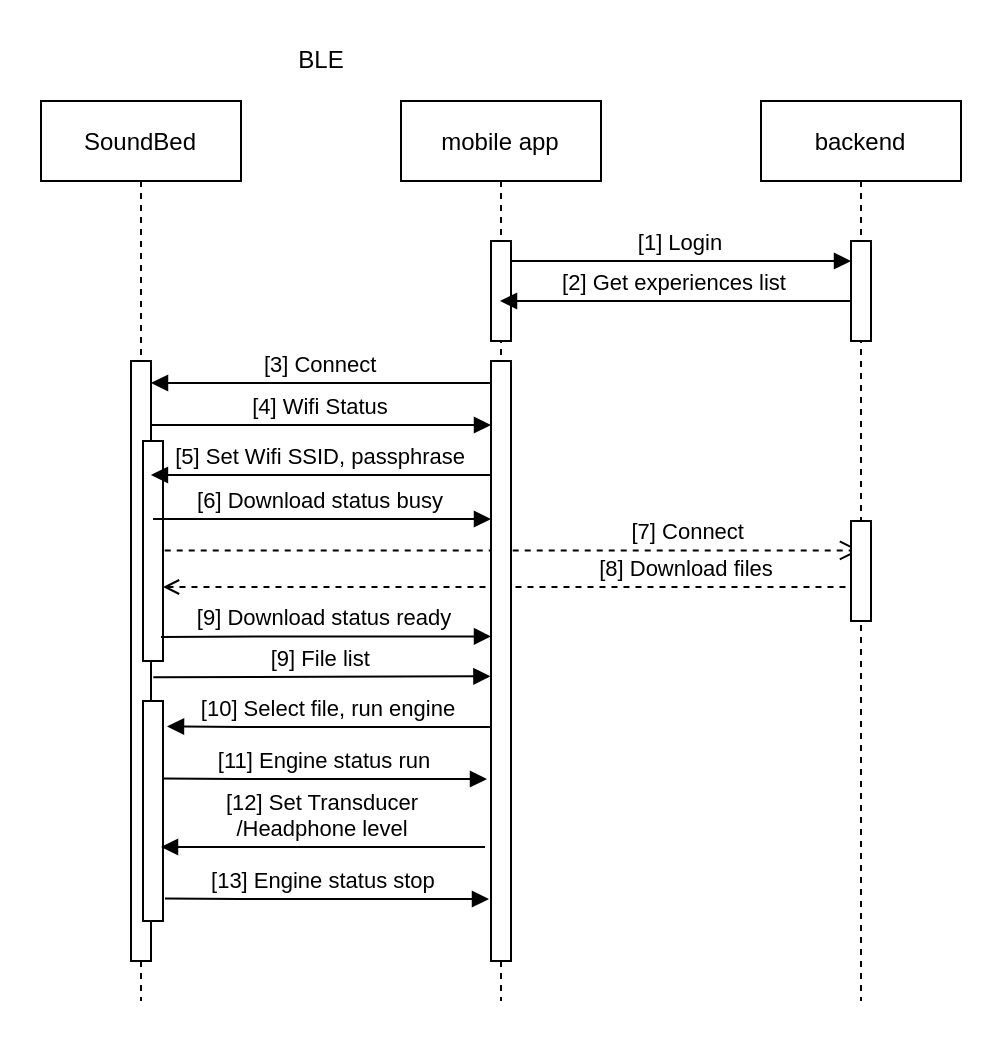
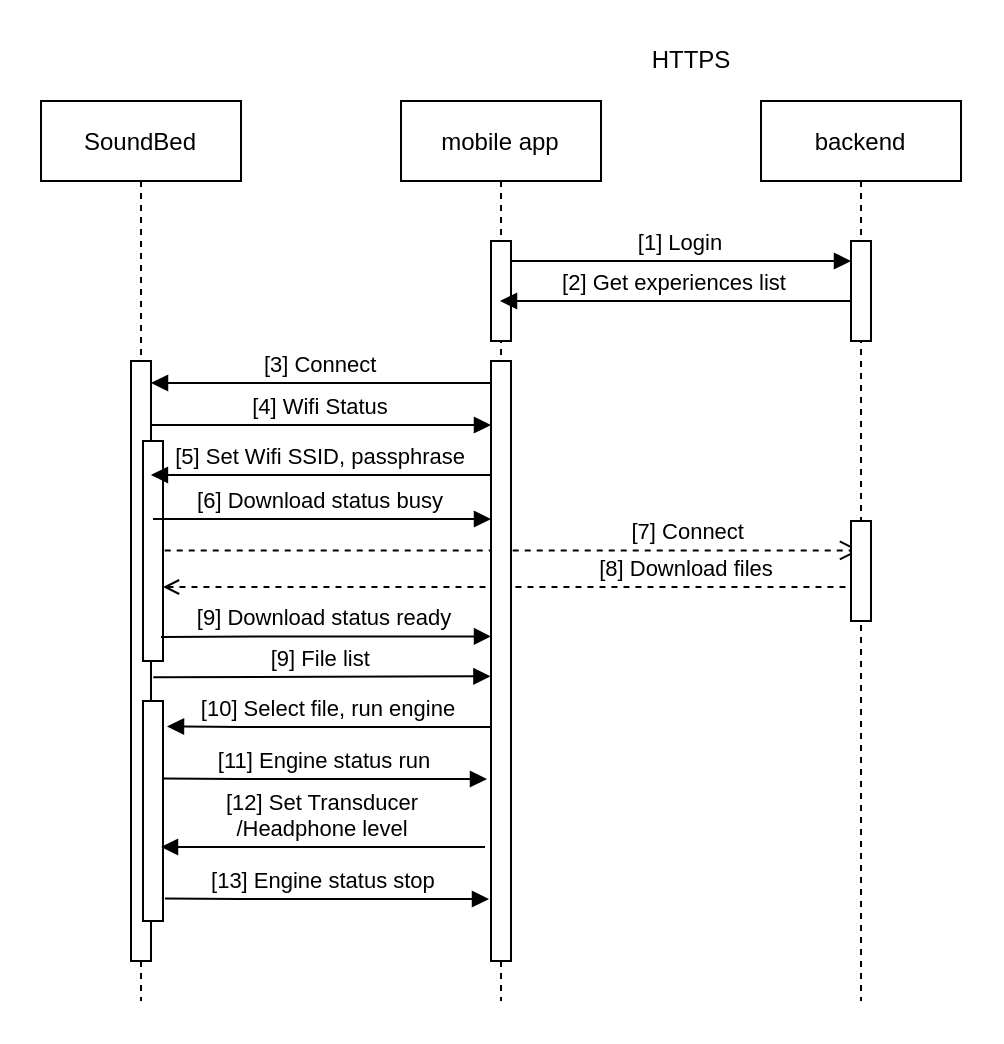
(321, 61) -> none
none -> (691, 61)
